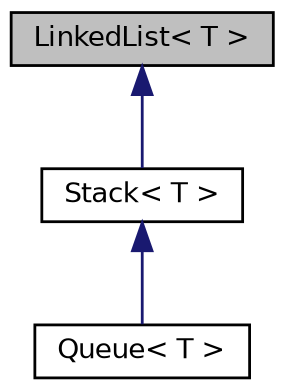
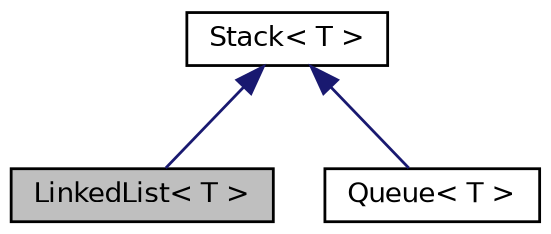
(142, 132) -> (205, 128)
